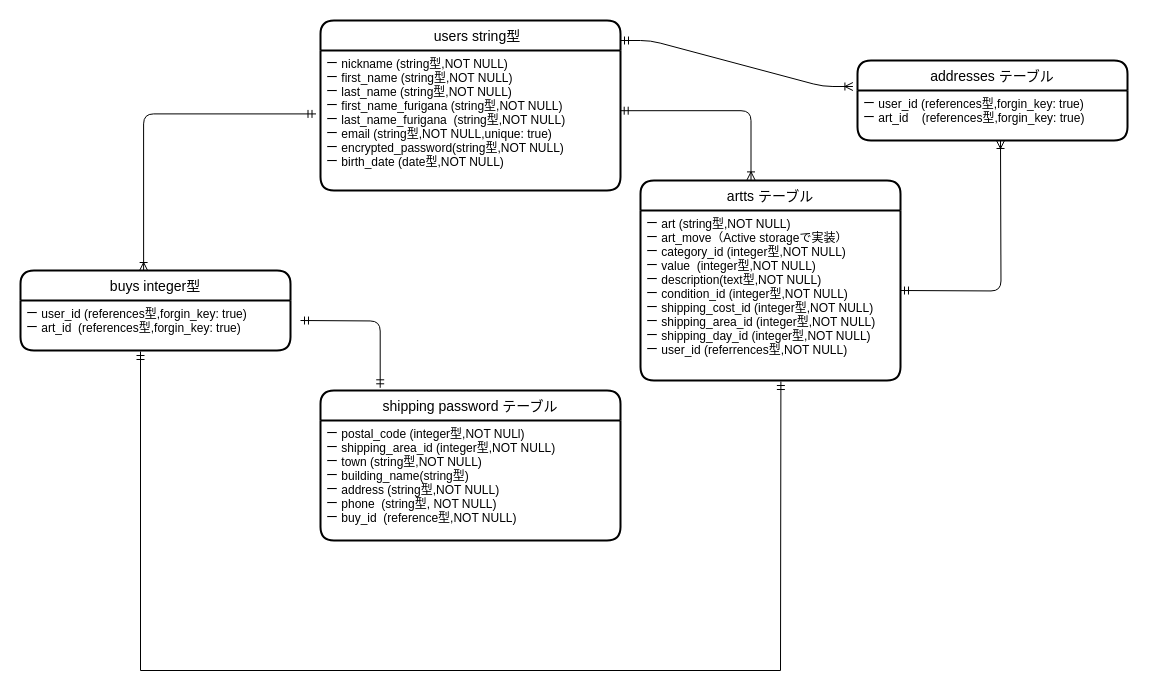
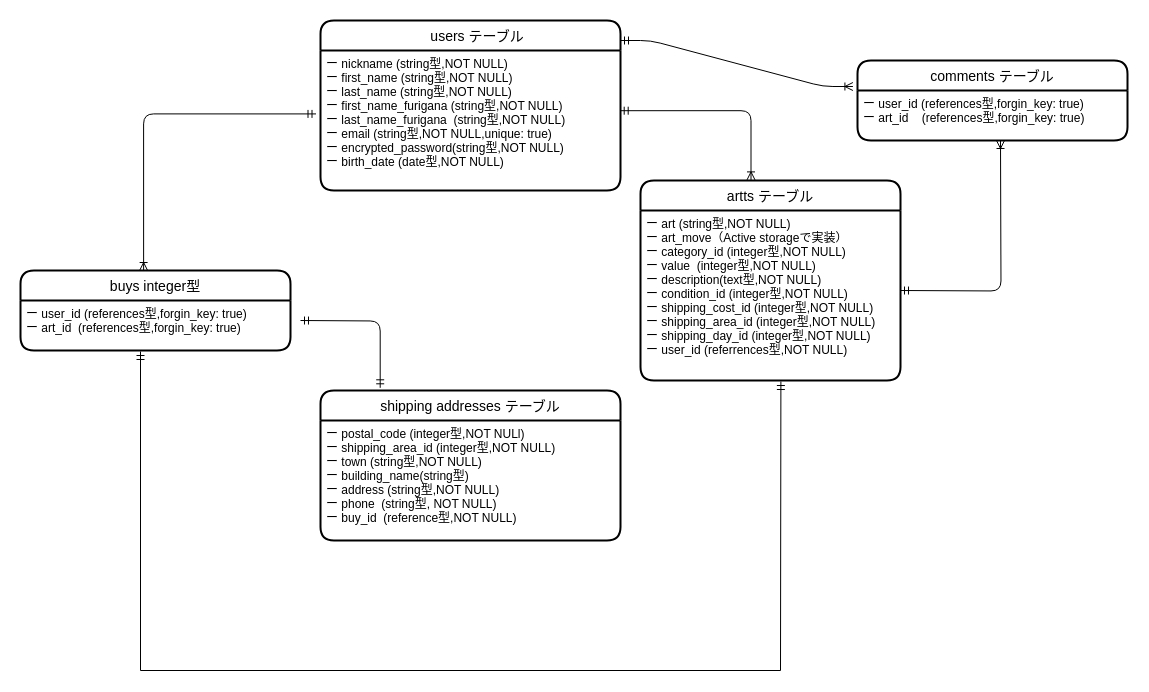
(470, 36) -> (470, 36)
(992, 76) -> (992, 76)
(470, 406) -> (470, 406)
